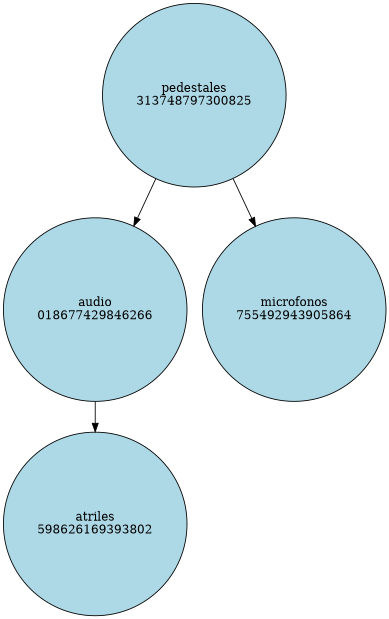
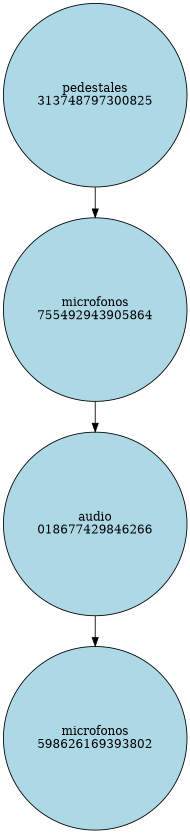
(147, 198) -> (95, 412)
(95, 524) -> (95, 738)
